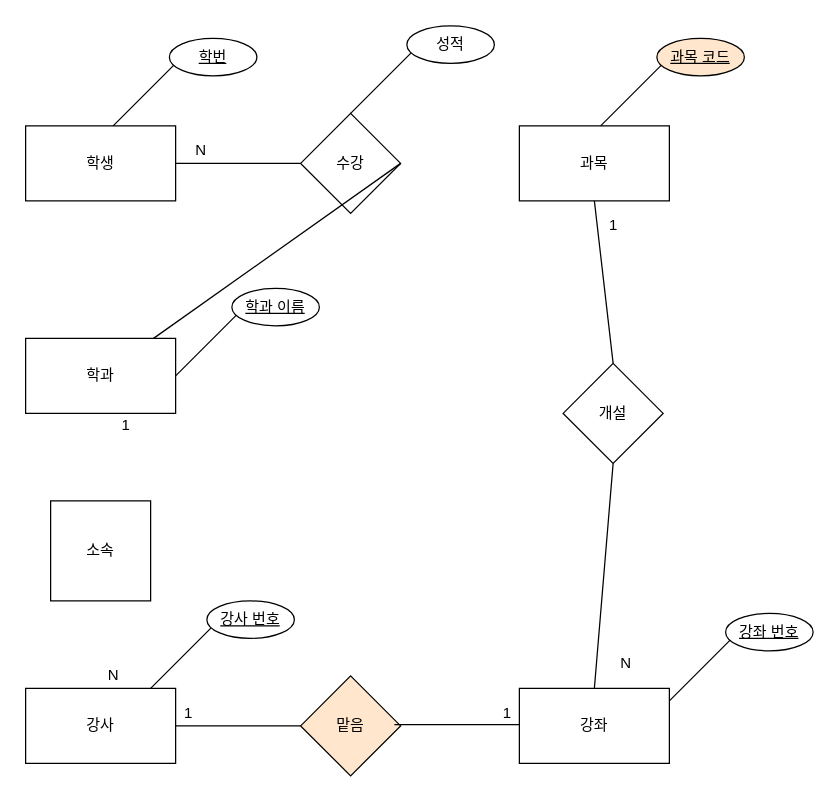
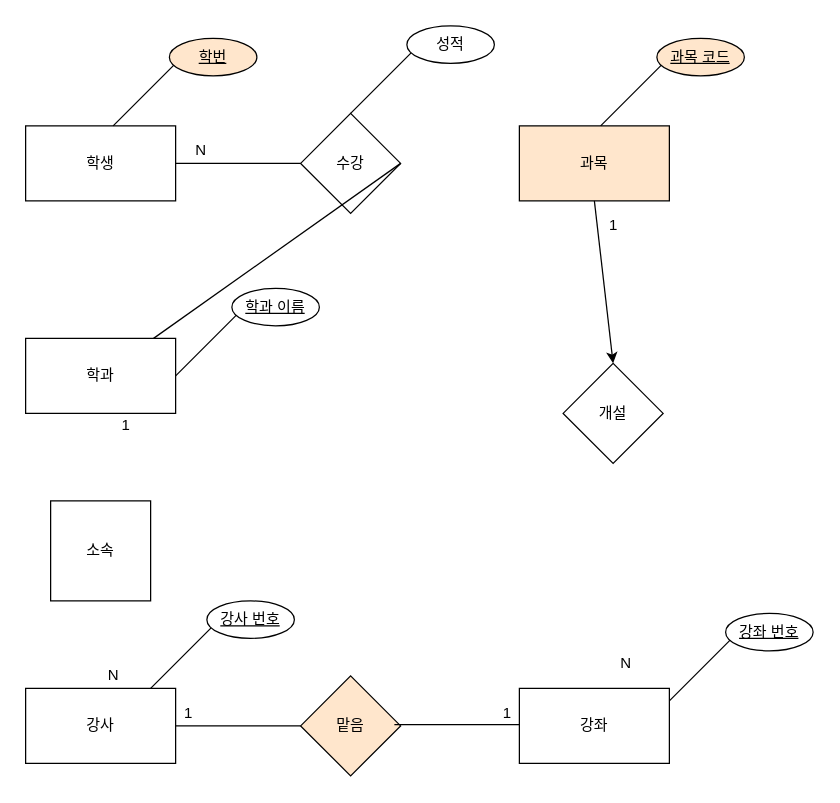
(213, 57) -> (213, 57)
(594, 163) -> (594, 163)
(612, 356) -> (612, 353)
(604, 575) -> none
